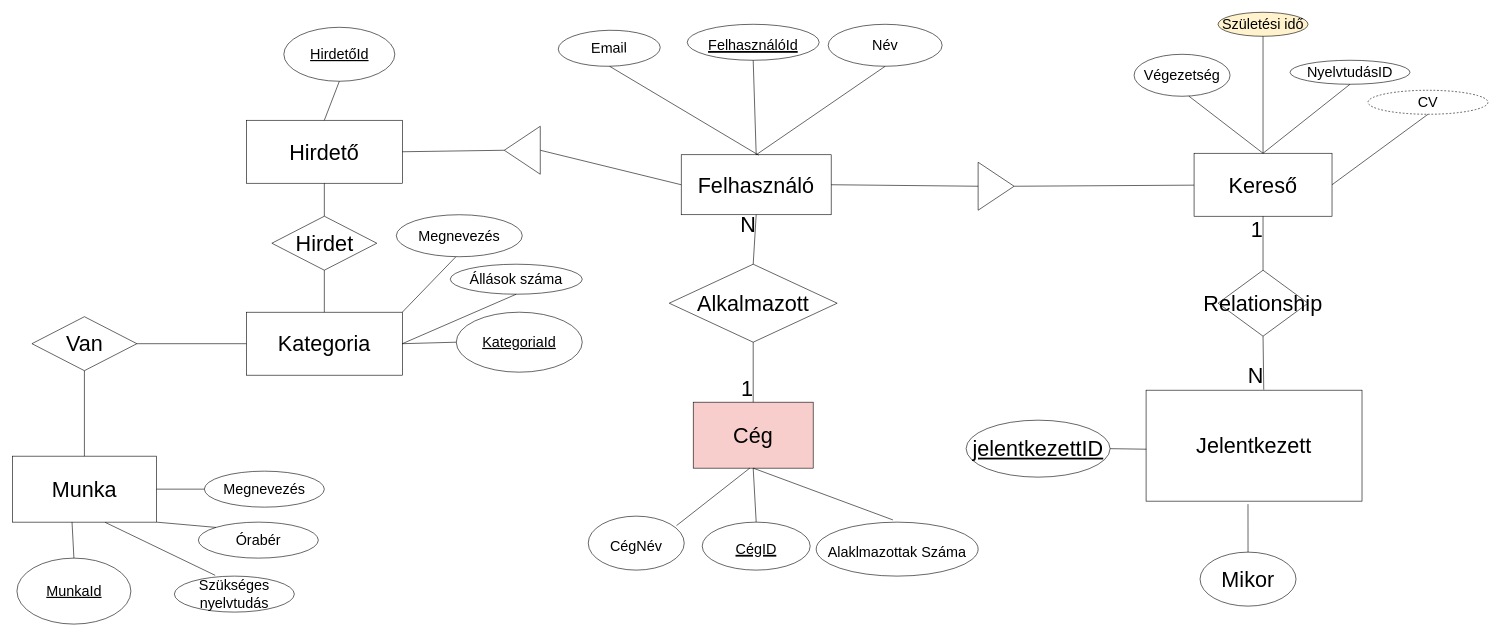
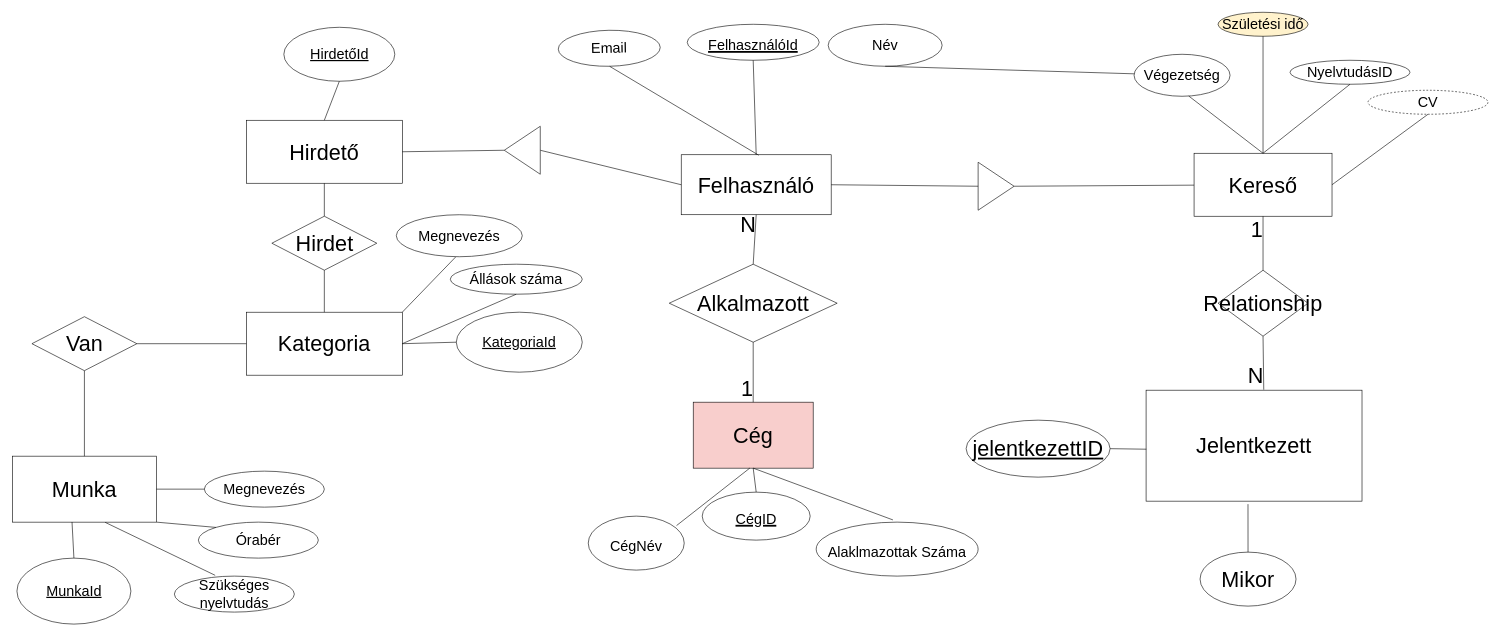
(822, 109) -> (1009, 70)
(756, 546) -> (756, 516)
